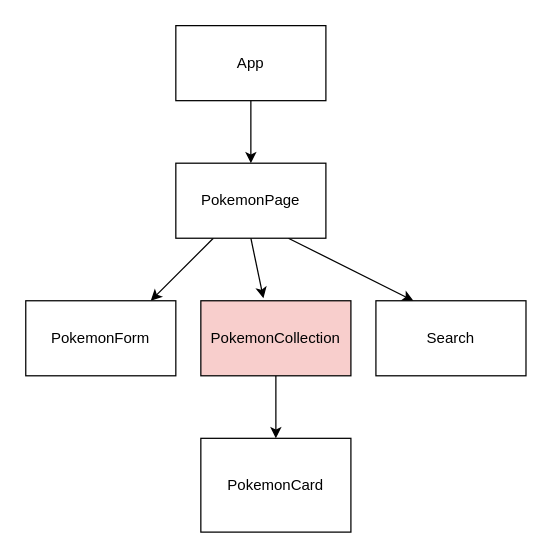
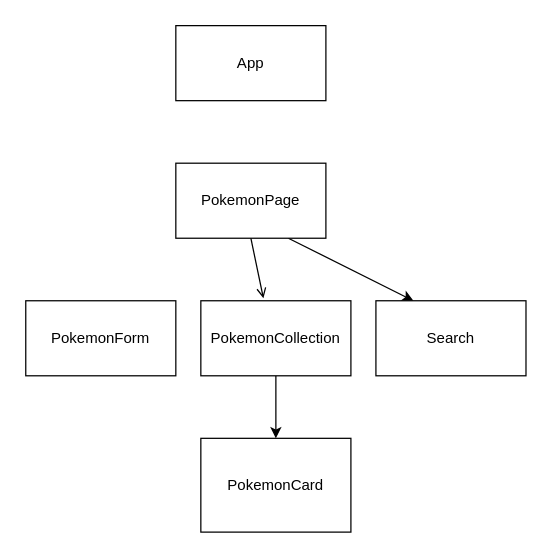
(251, 128) -> none
(185, 267) -> none
(261, 288) -> (262, 290)
(276, 338) -> (276, 338)
